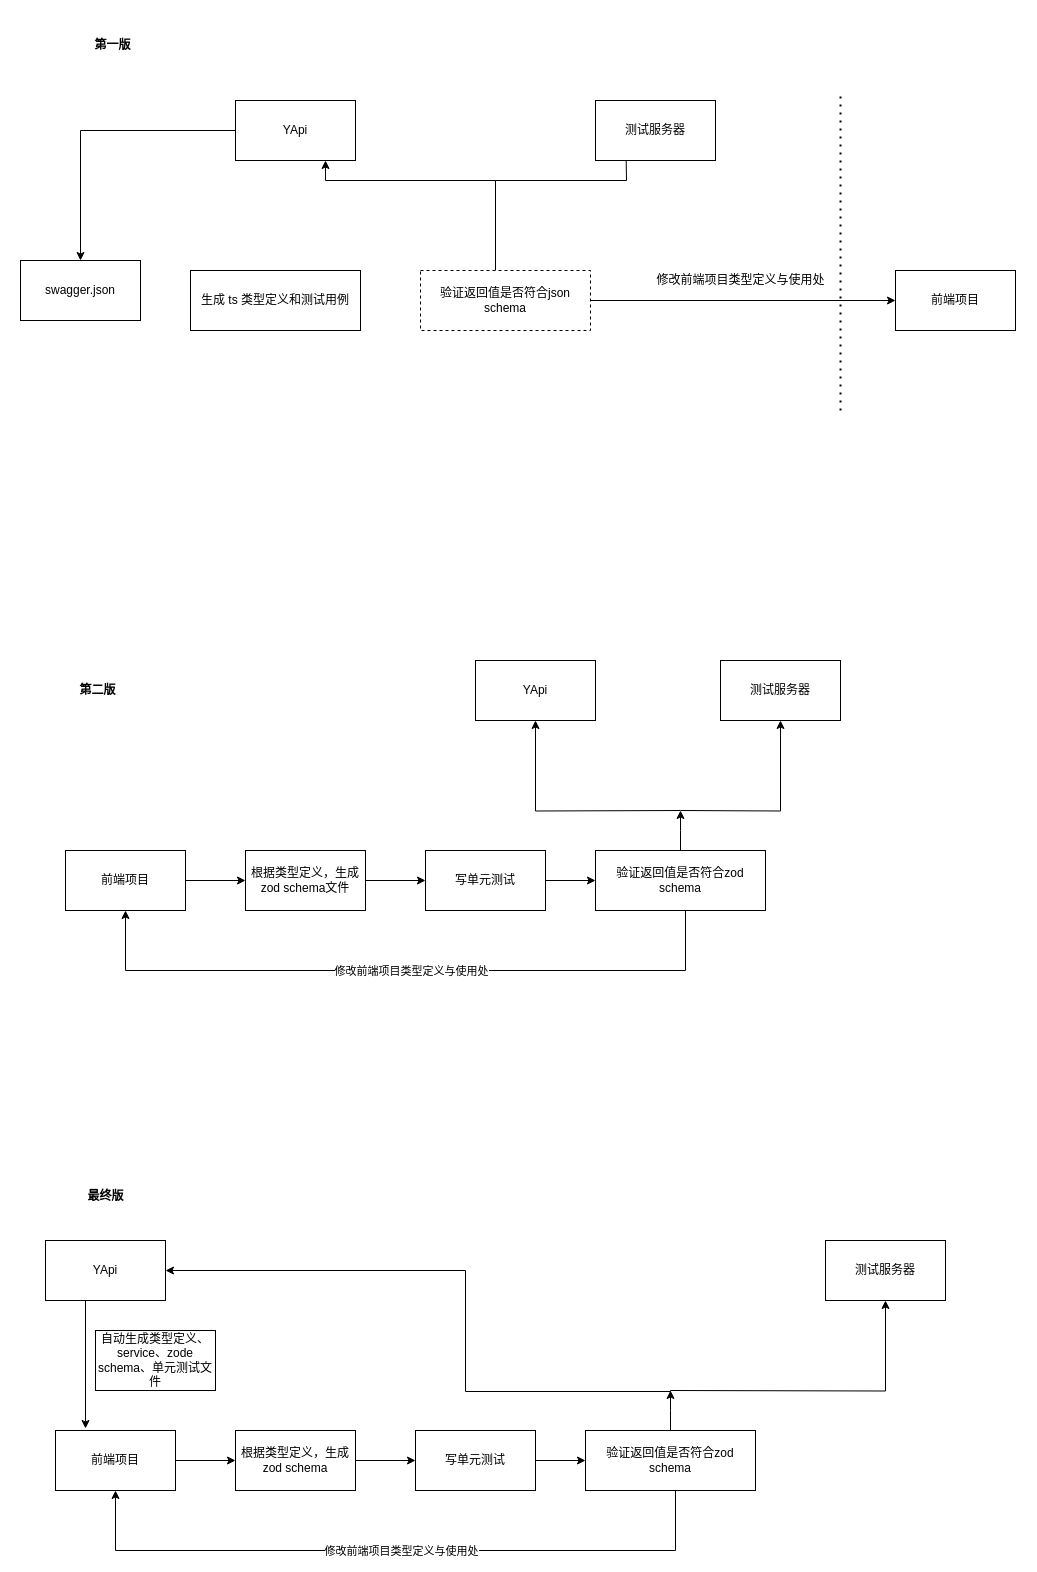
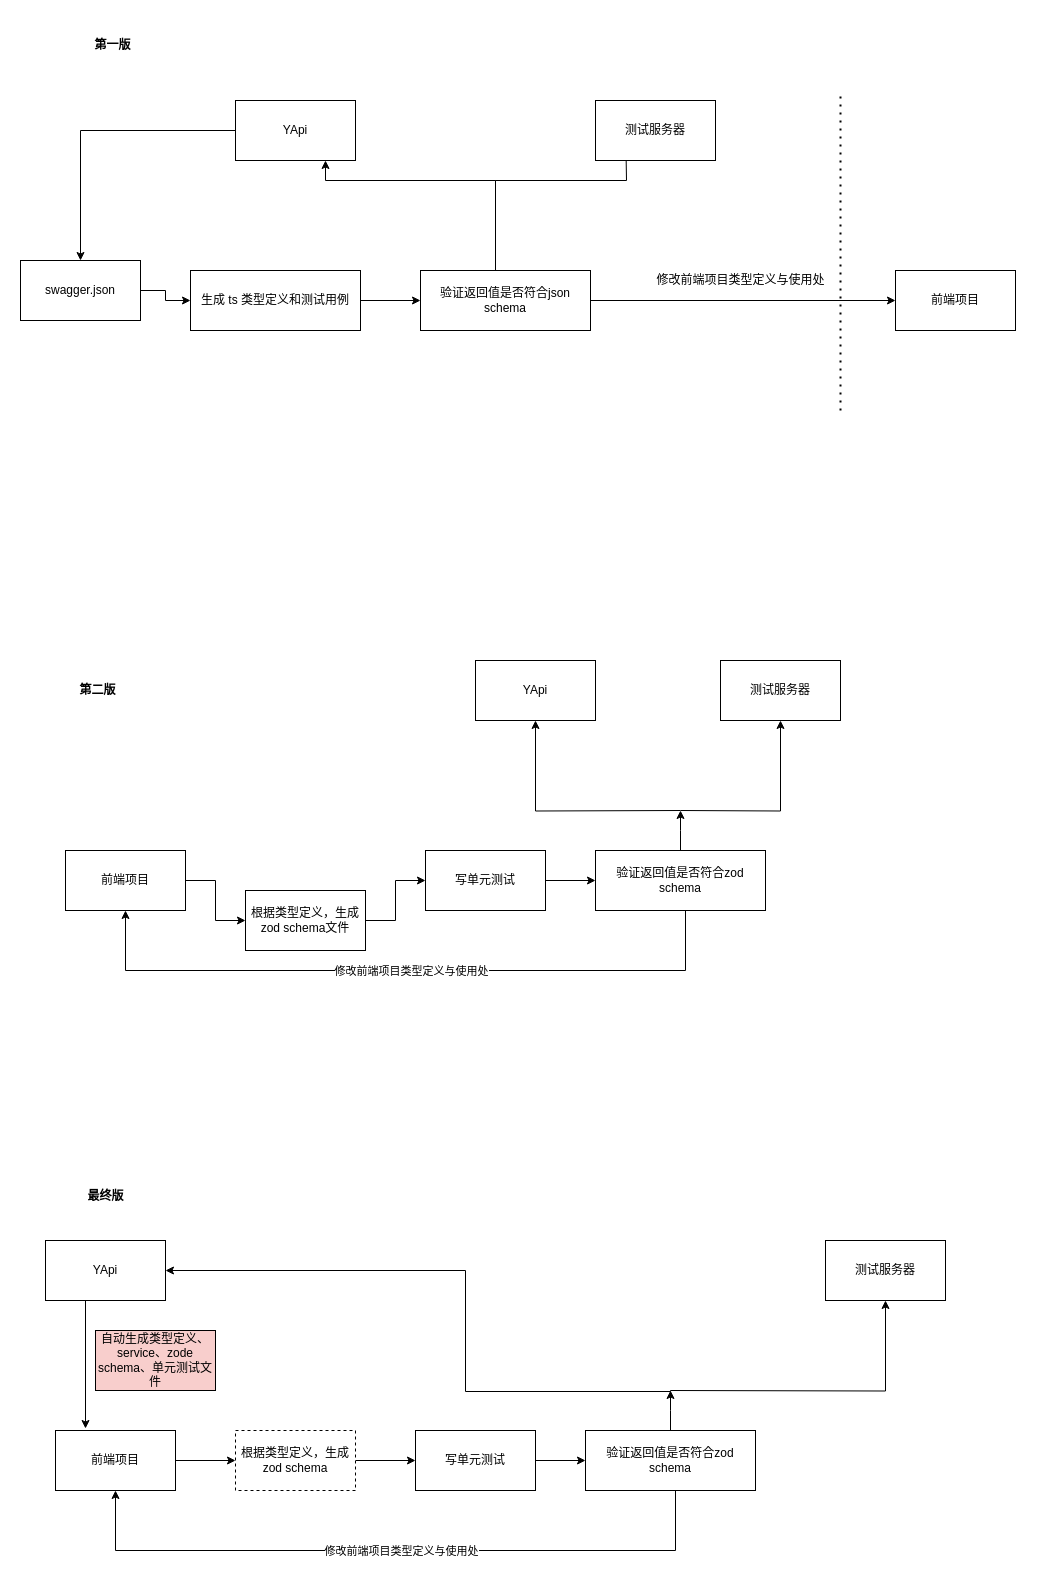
none -> (166, 292)
none -> (387, 301)
(506, 301) -> (506, 301)
(306, 881) -> (306, 921)
(156, 1361) -> (156, 1361)
(296, 1461) -> (296, 1461)
